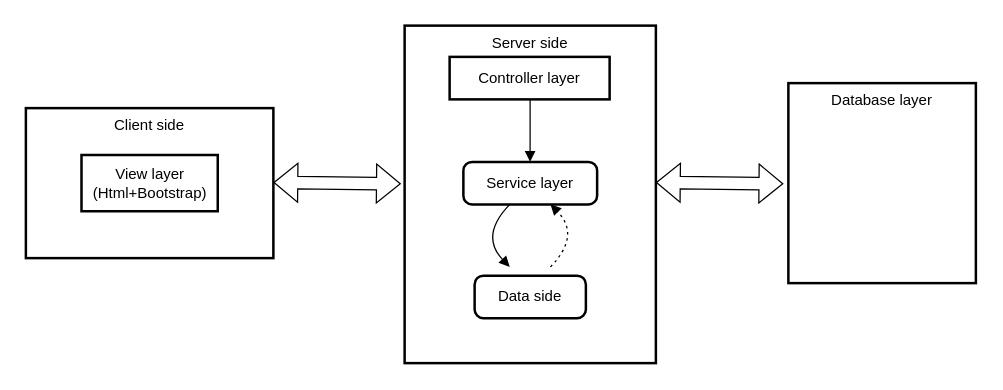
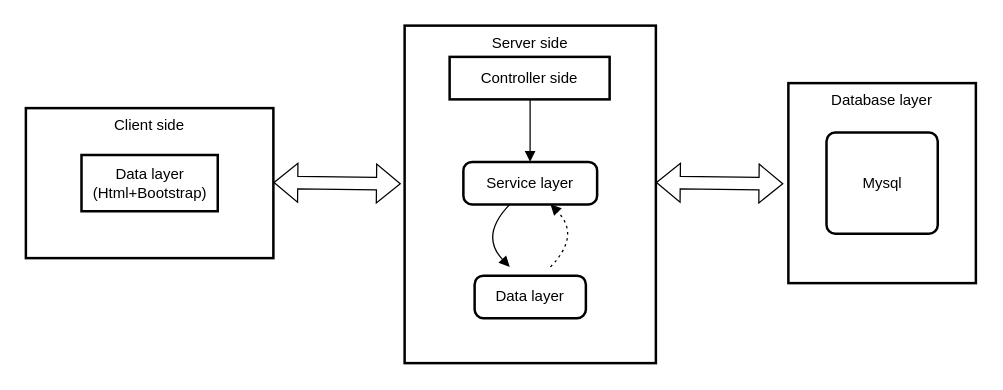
(529, 78) -> (529, 78)
(150, 183) -> (150, 183)
none -> (882, 183)
(530, 297) -> (530, 297)
